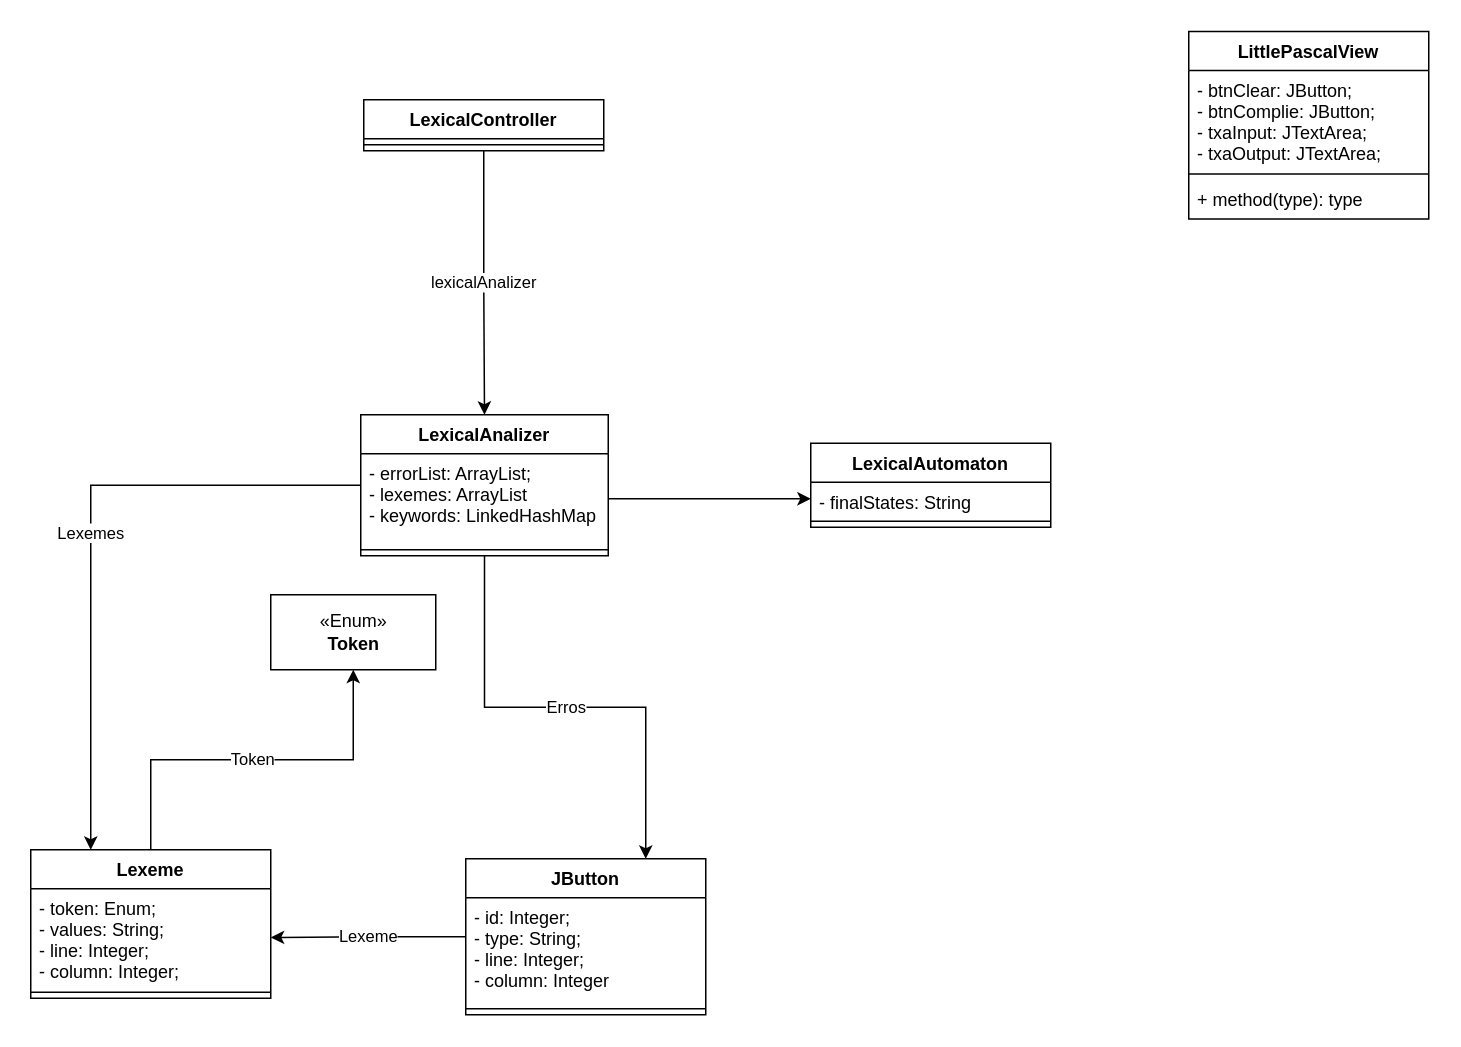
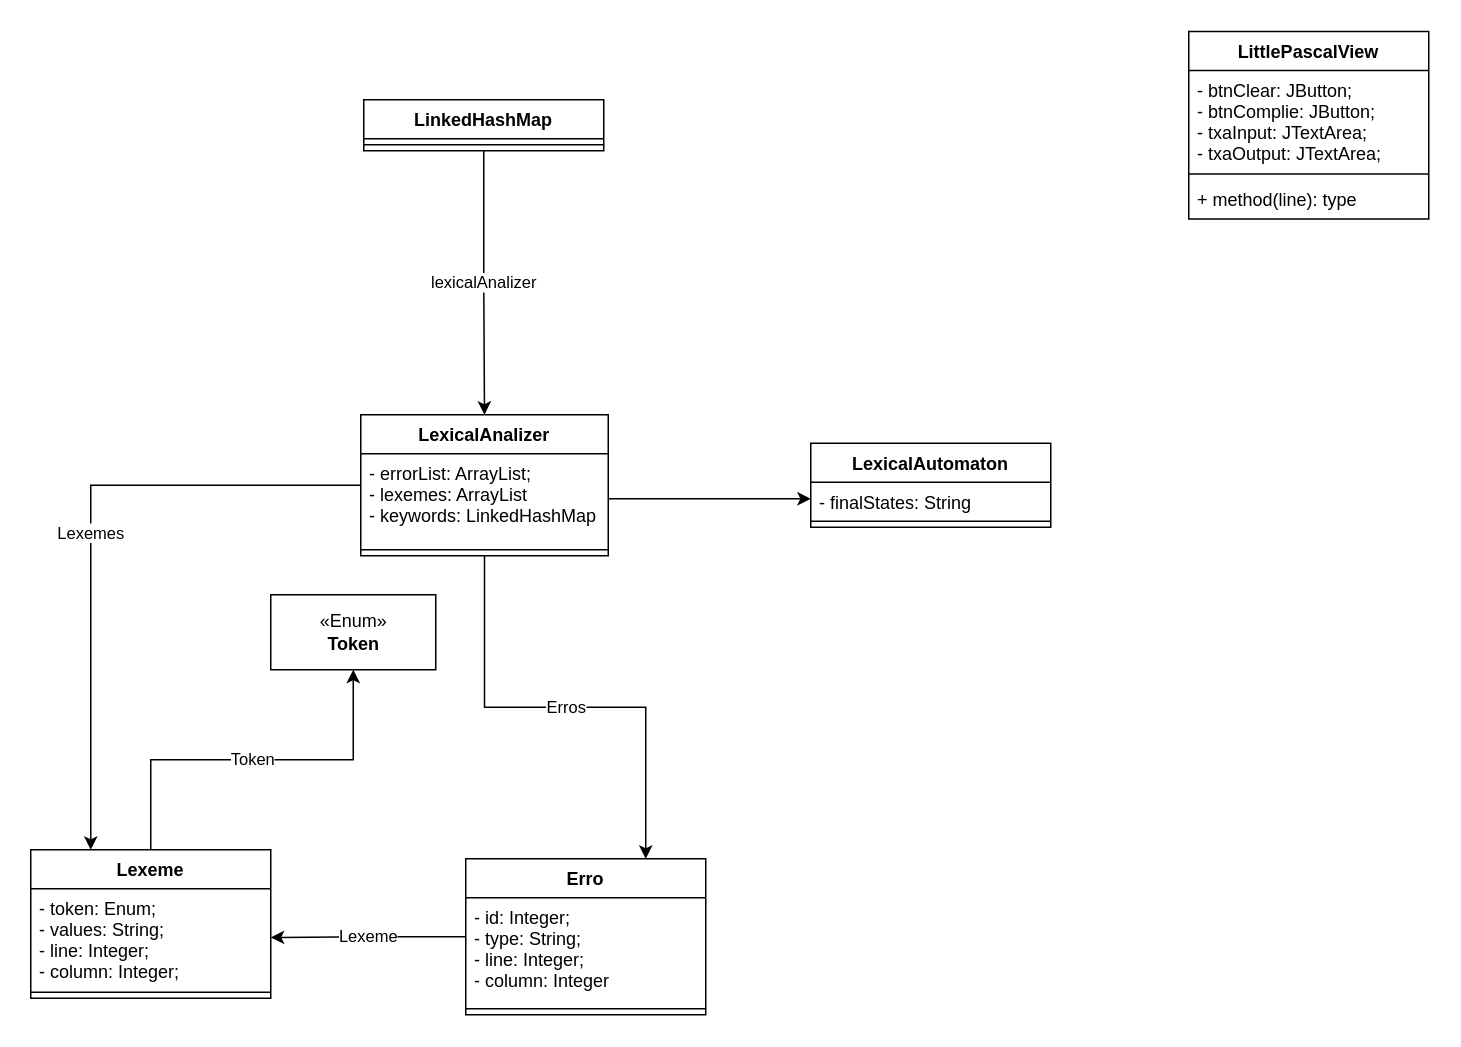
(483, 120) -> (483, 120)
(1291, 200) -> (1286, 200)
(585, 879) -> (585, 879)
